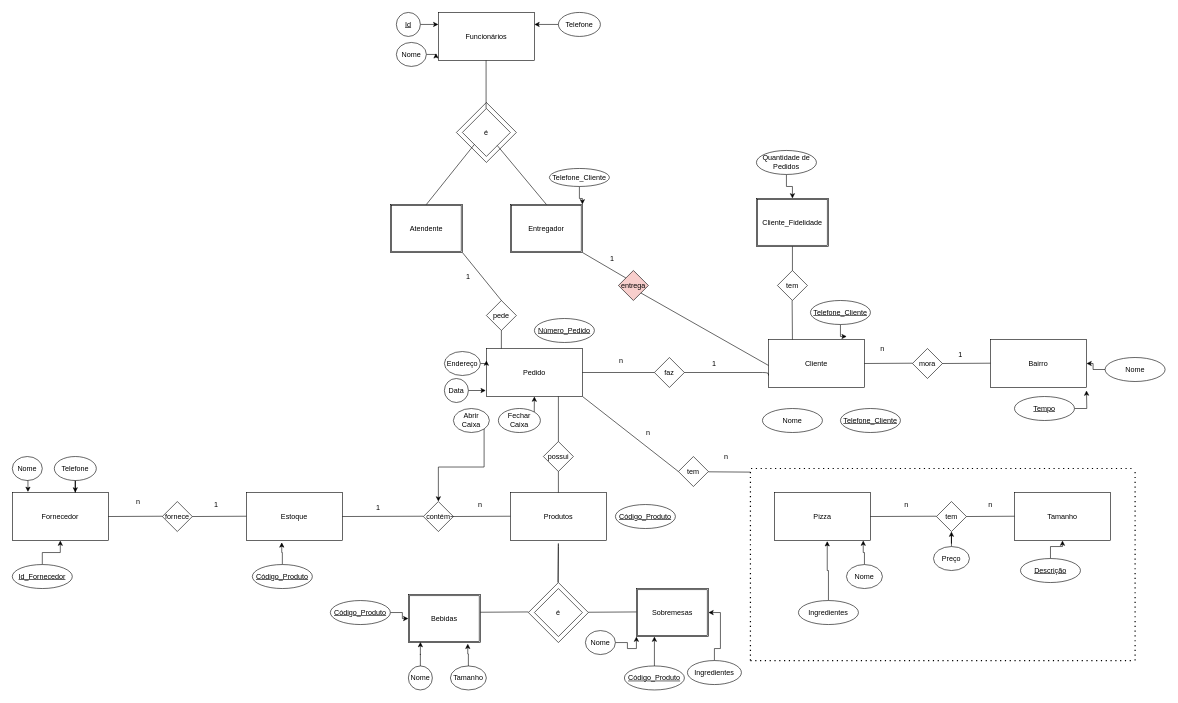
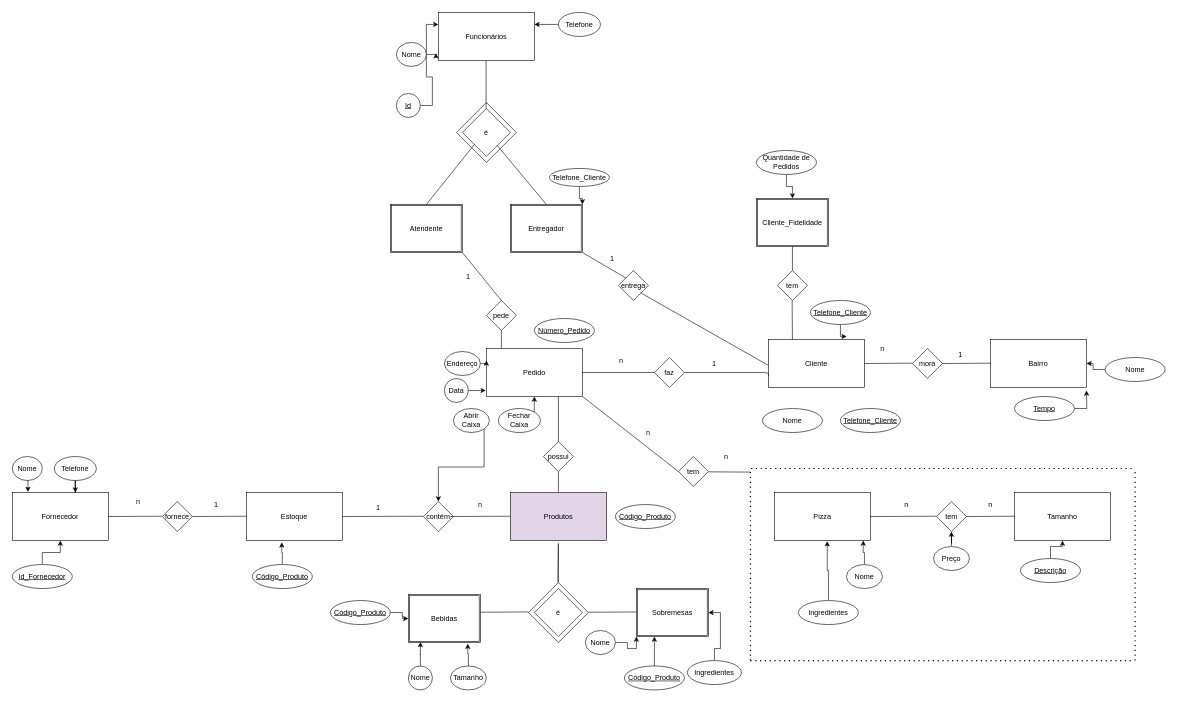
(408, 24) -> (408, 105)
(633, 285) -> (633, 285)
(558, 516) -> (558, 516)
